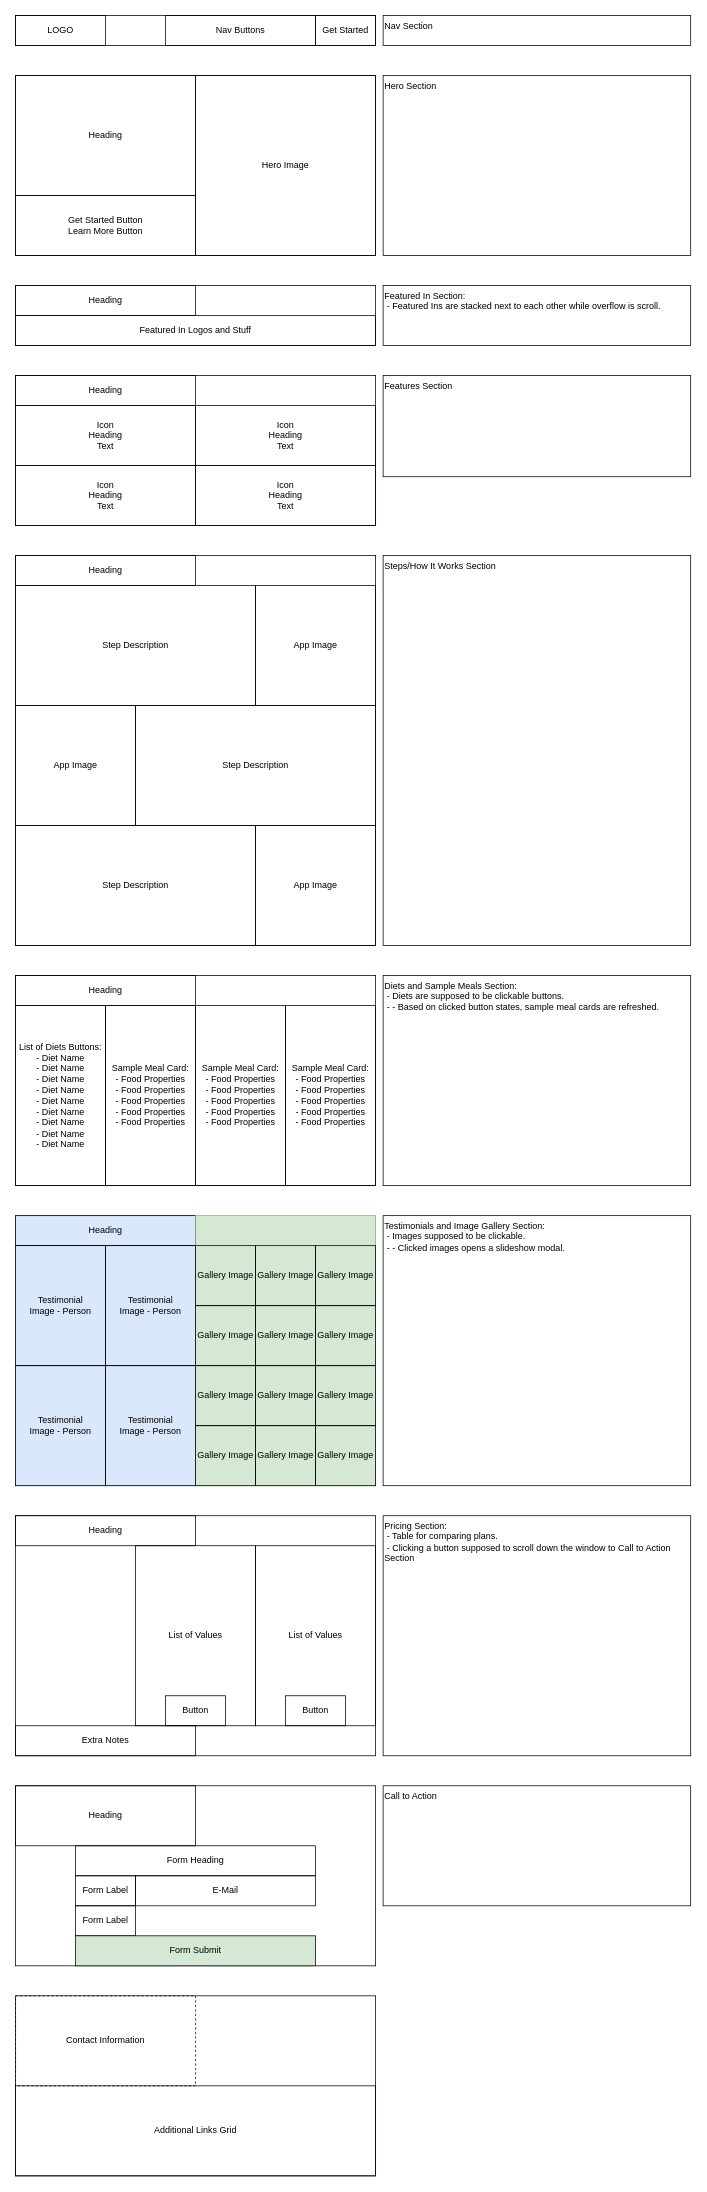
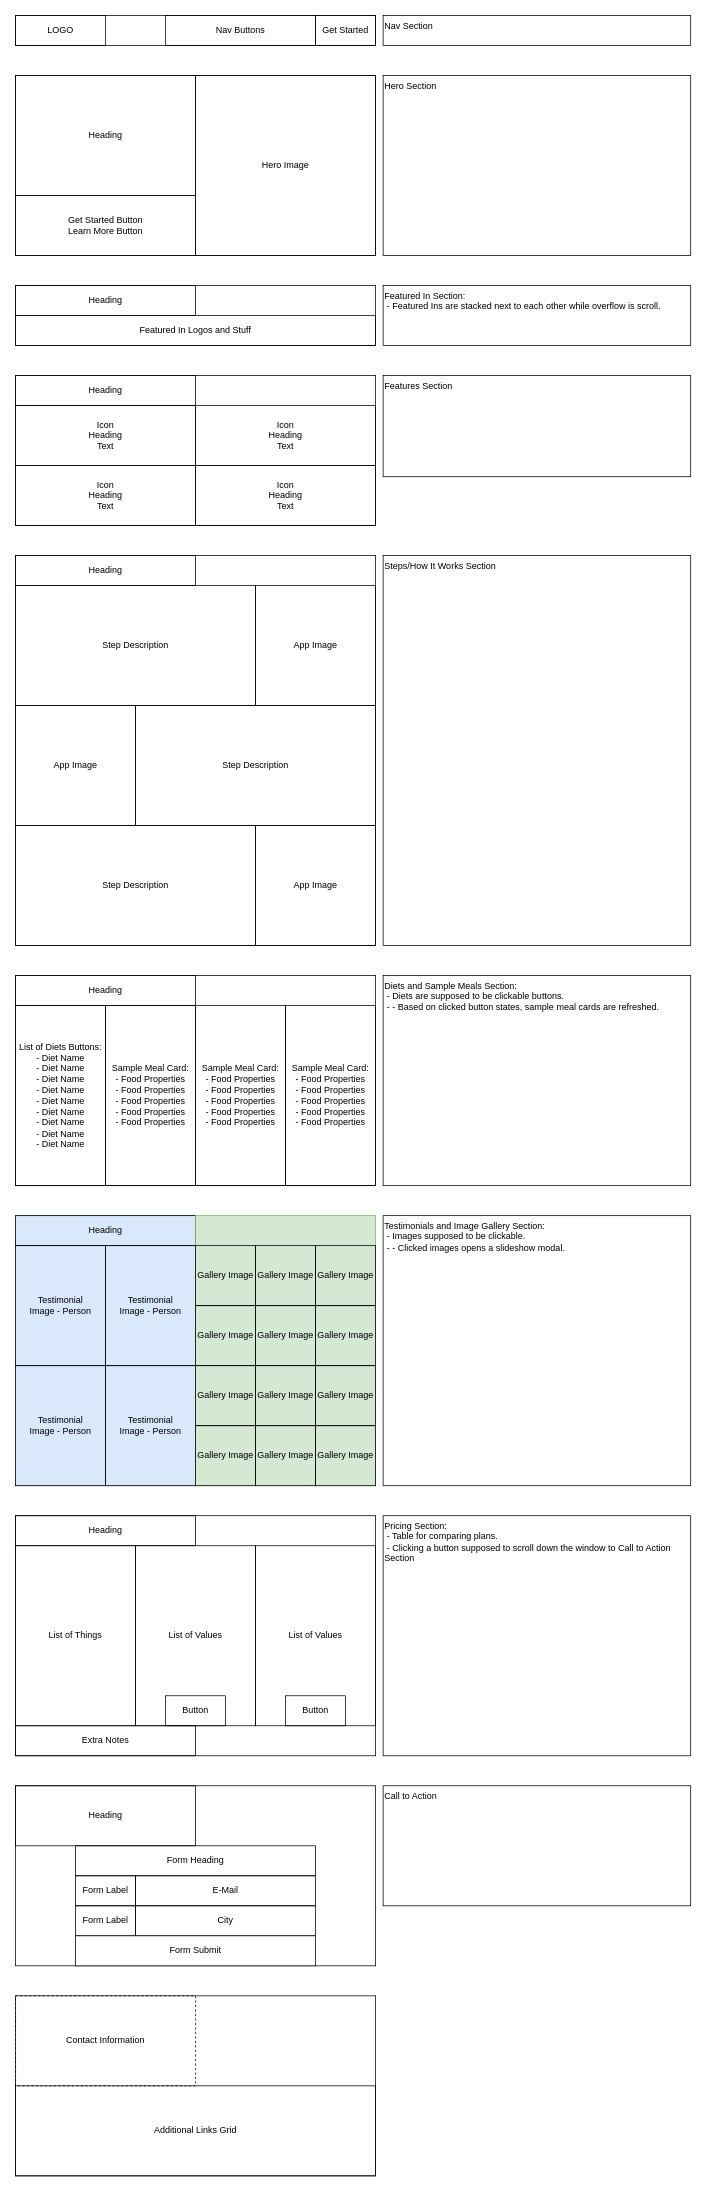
none -> (75, 1635)
none -> (225, 1920)
(195, 1950) -> (195, 1950)
